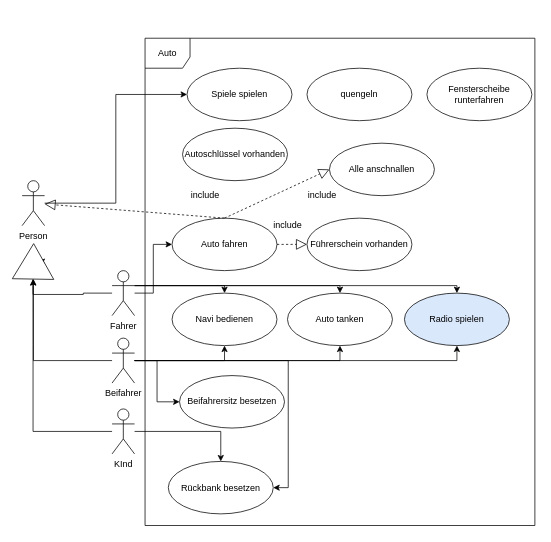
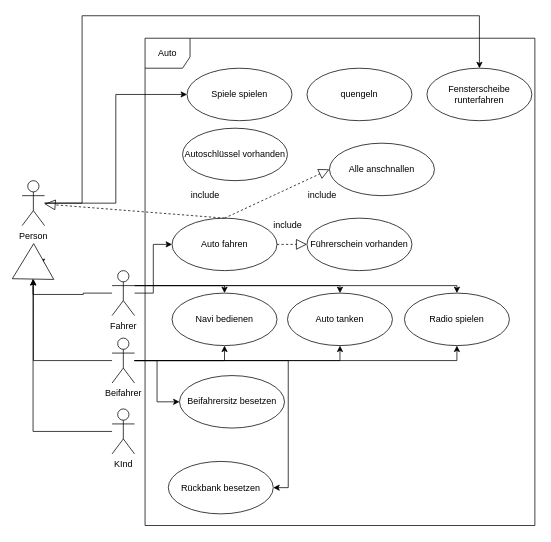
none -> (302, 15)
(457, 319) -> (457, 319)
(190, 431) -> none
